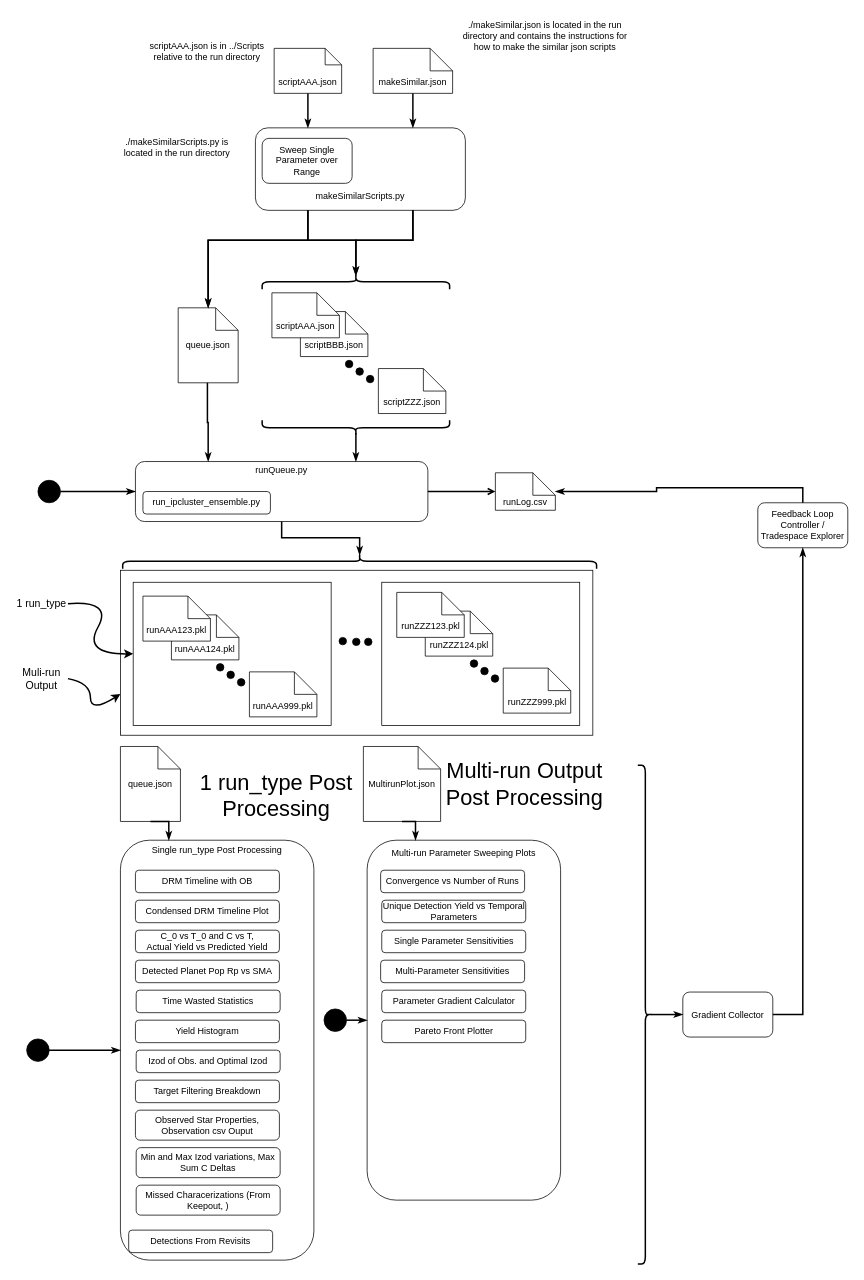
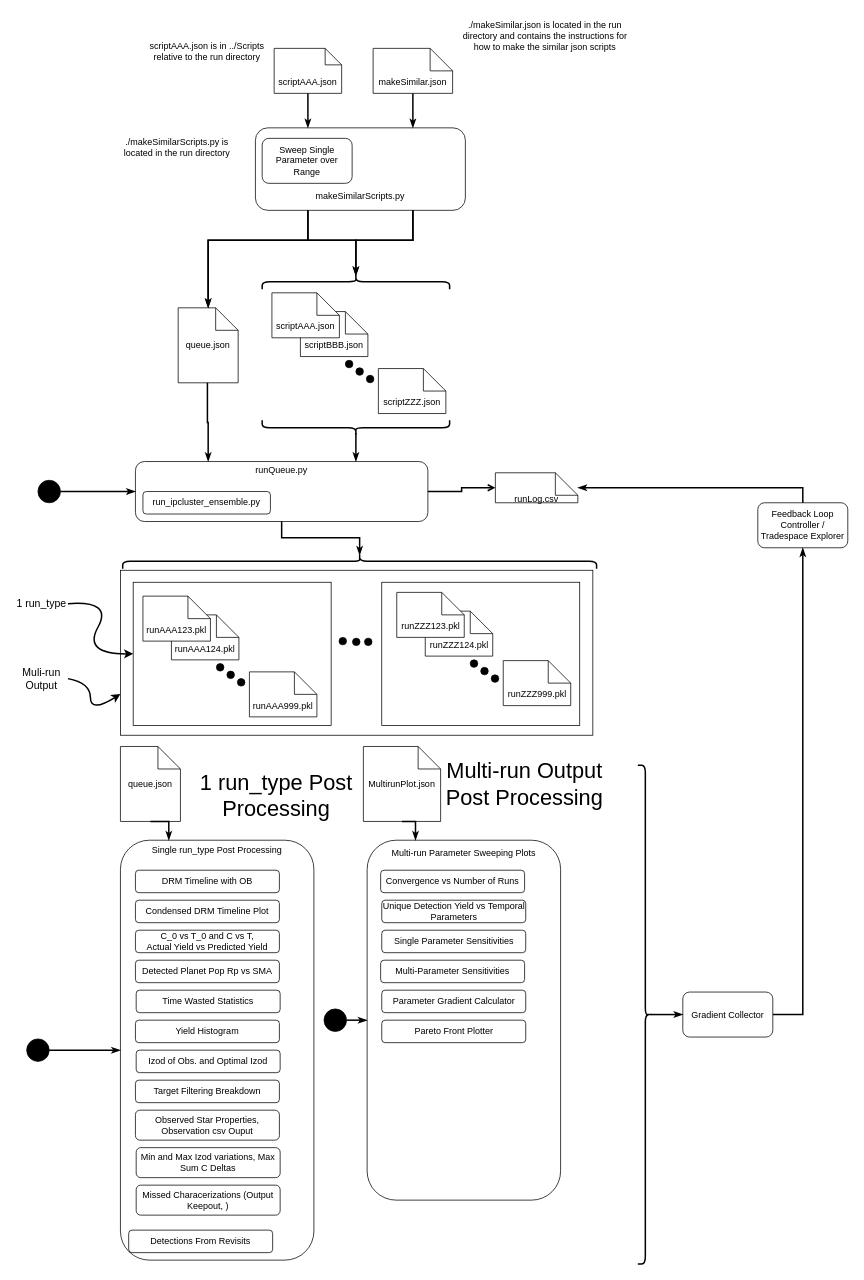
(525, 492) -> (537, 488)
(537, 691) -> (537, 683)
(208, 1200) -> (208, 1200)
